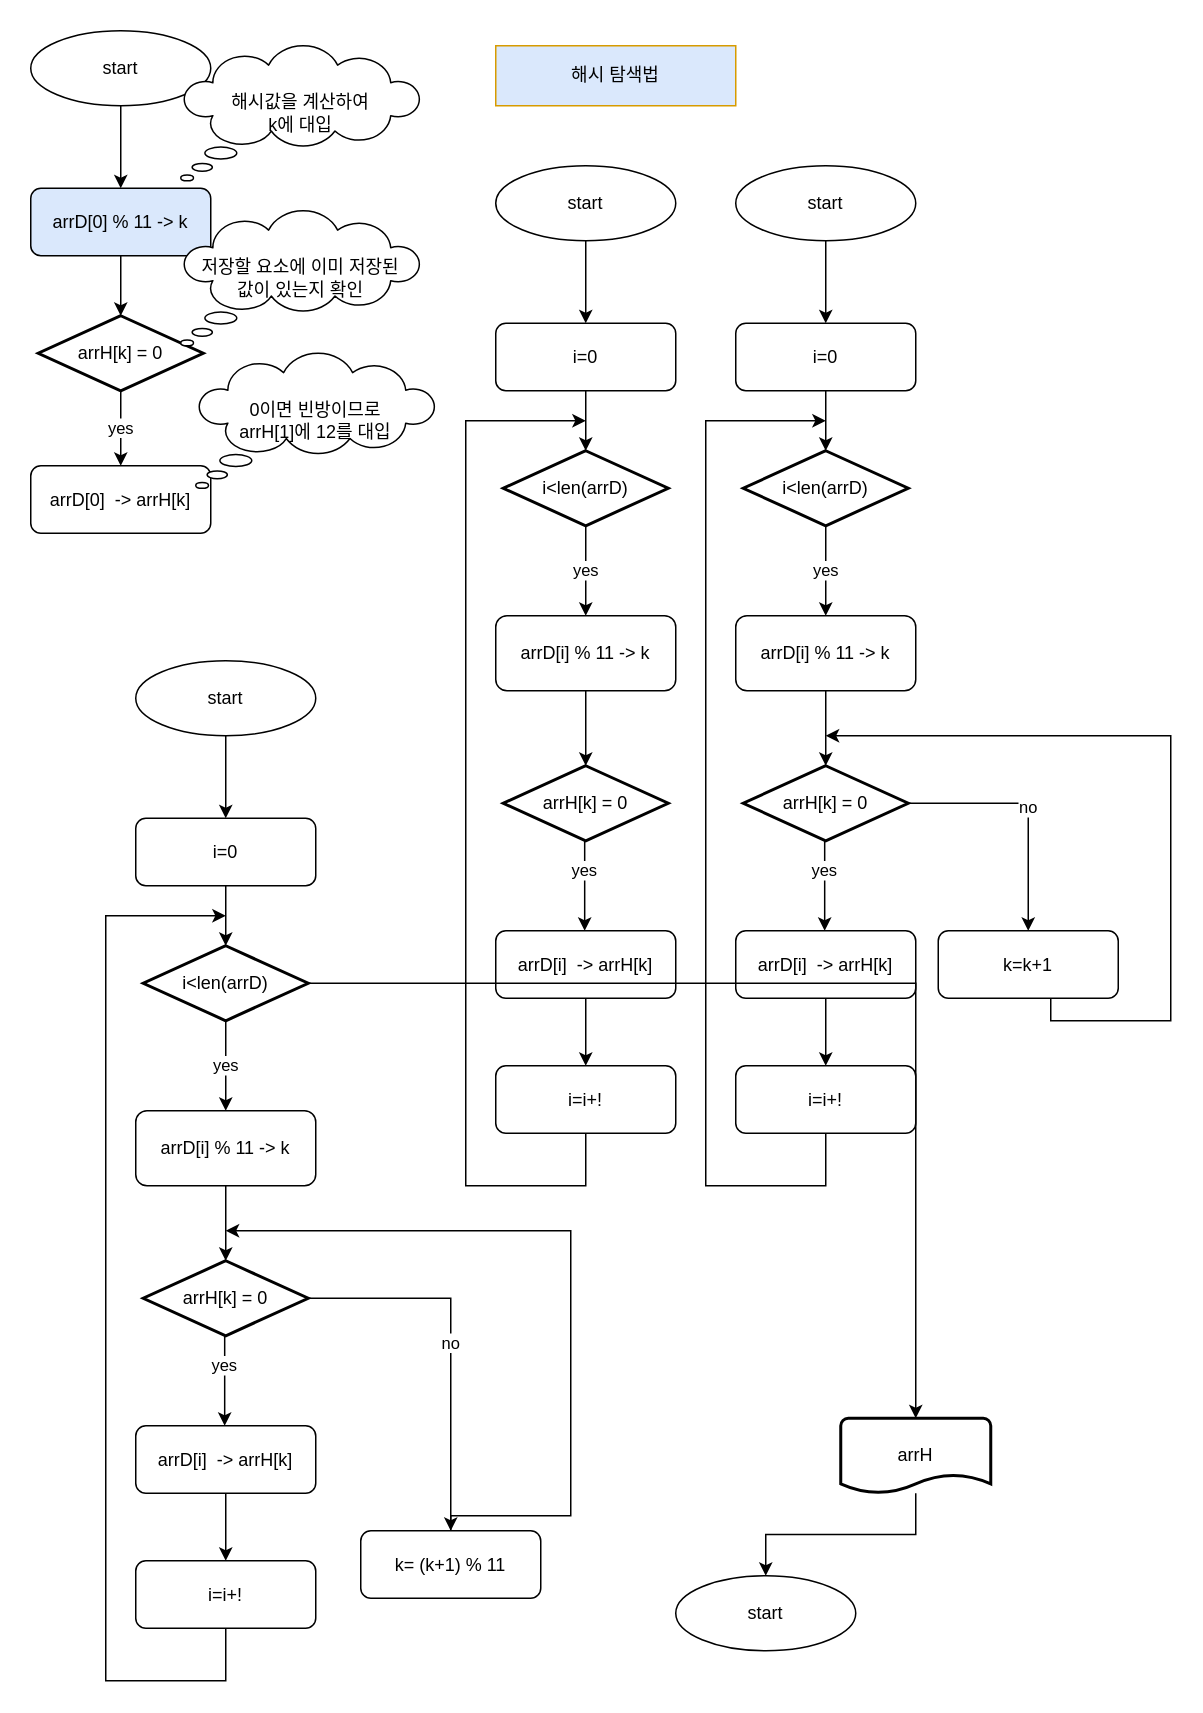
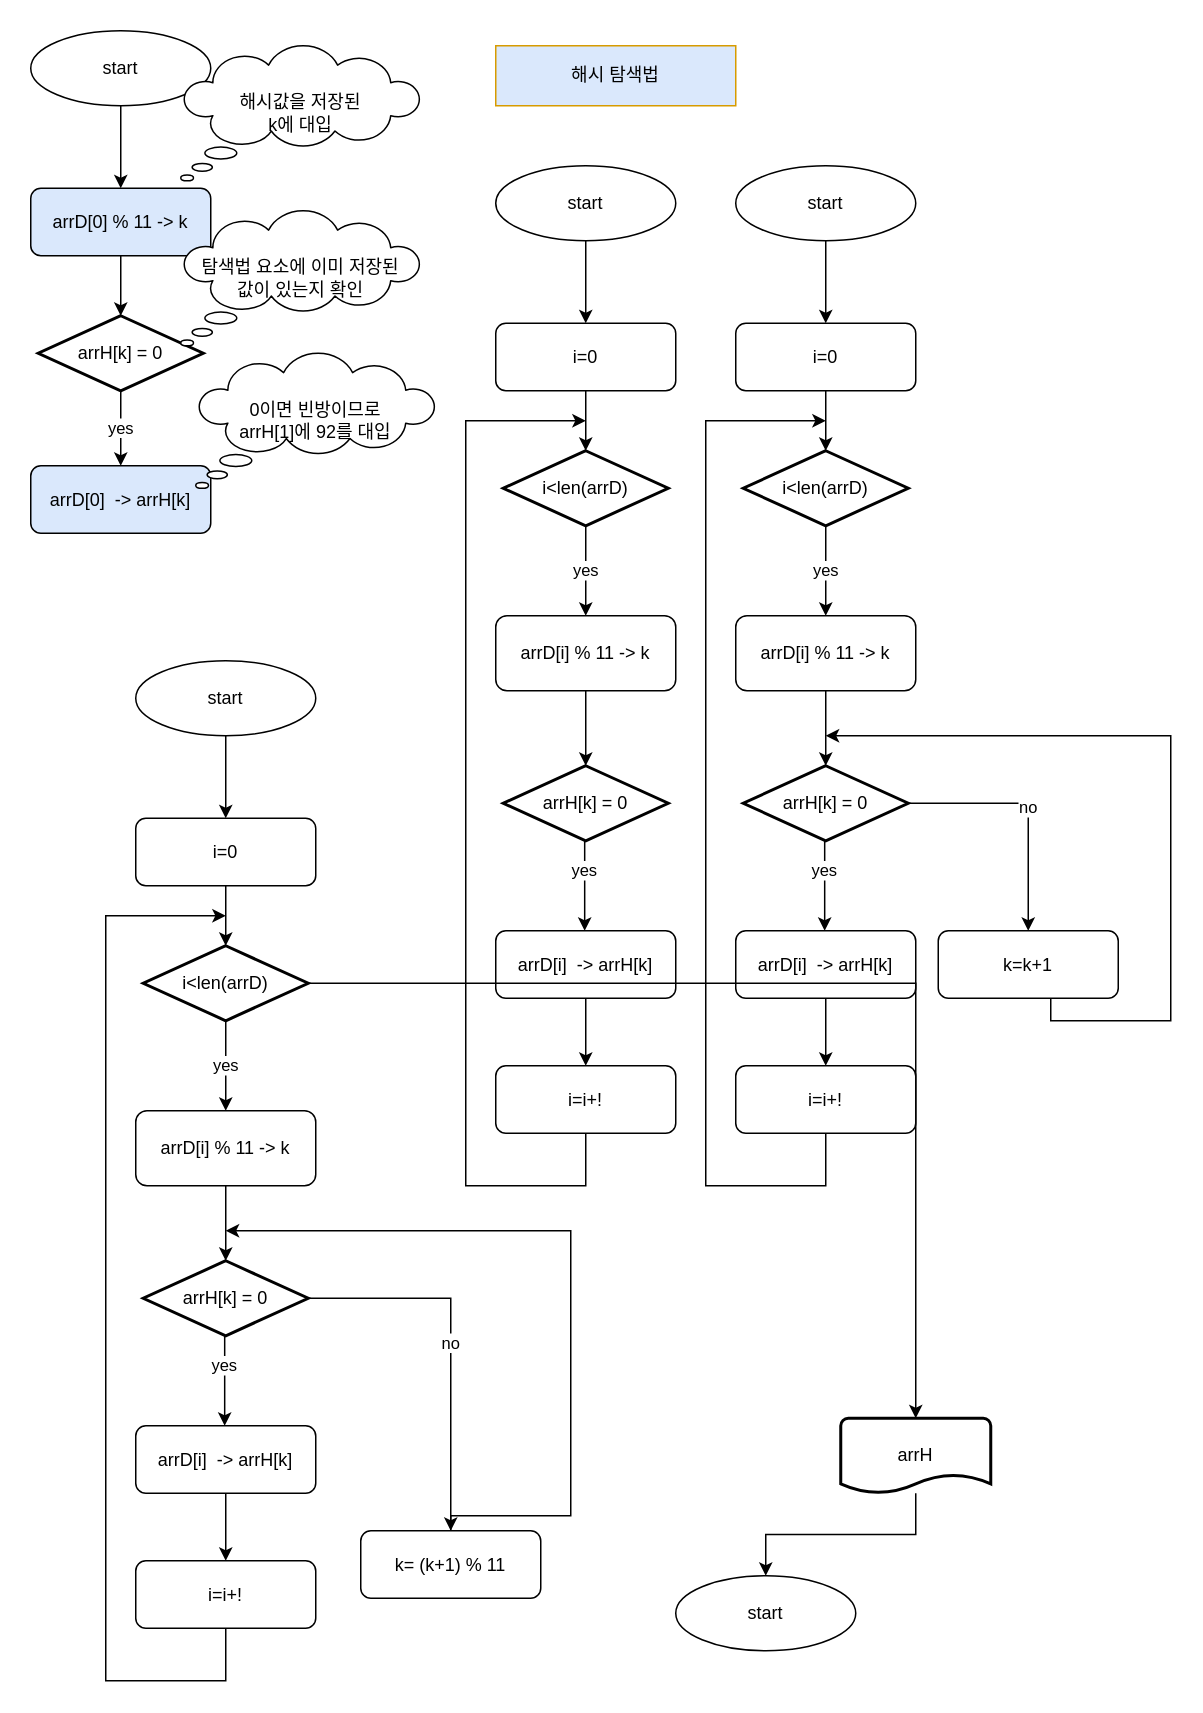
(301, 113) -> (301, 113)
(301, 278) -> (301, 278)
(316, 421) -> (316, 421)
(121, 500) -> (121, 500)
